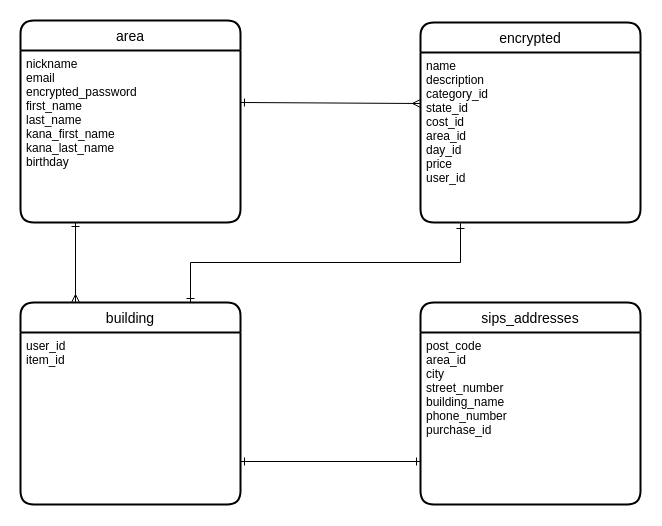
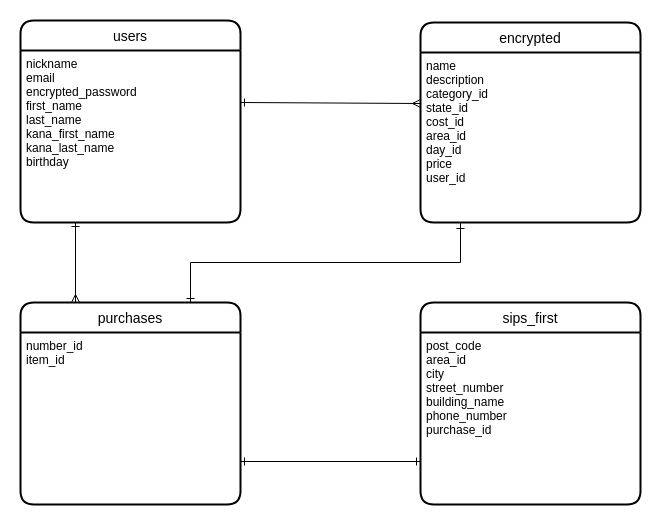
(130, 36) -> (130, 36)
(130, 318) -> (130, 318)
(530, 318) -> (530, 318)
(48, 346) -> (55, 346)
